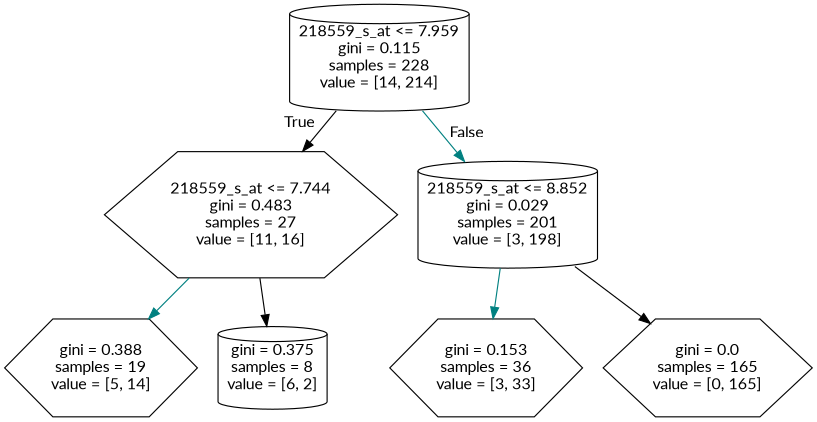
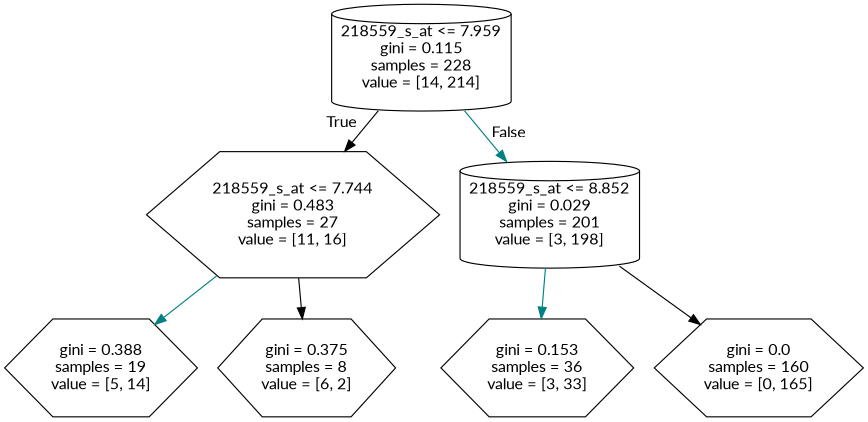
(273, 368) -> (307, 368)
(708, 368) -> (759, 368)
